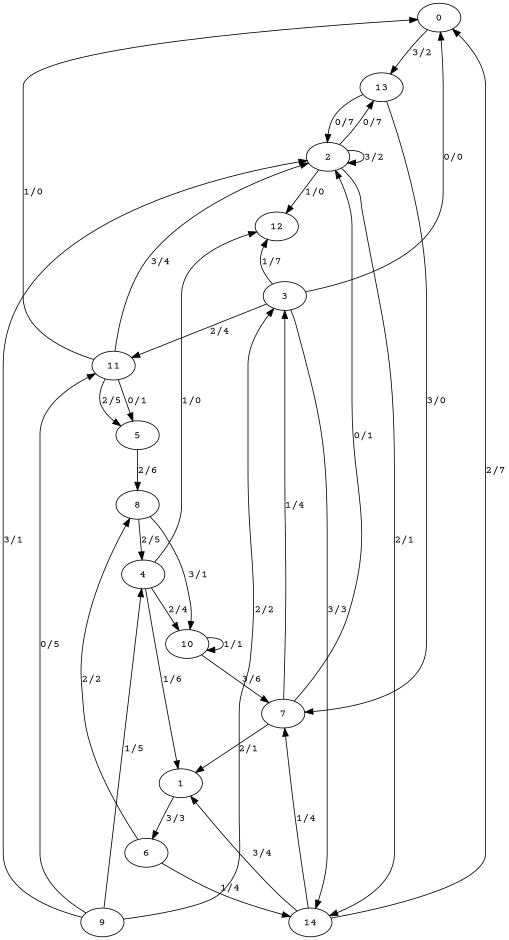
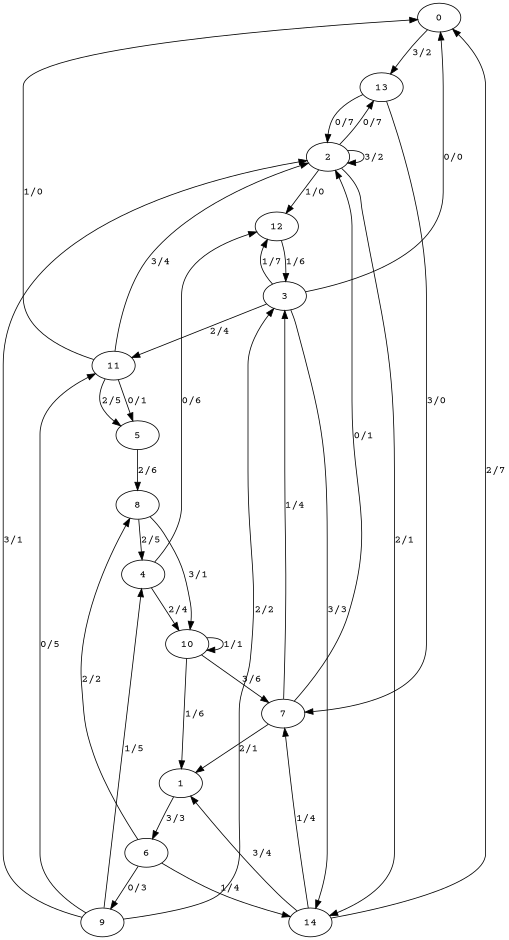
none -> (285, 257)
(192, 400) -> (192, 400)
(161, 675) -> (184, 710)
none -> (127, 884)
